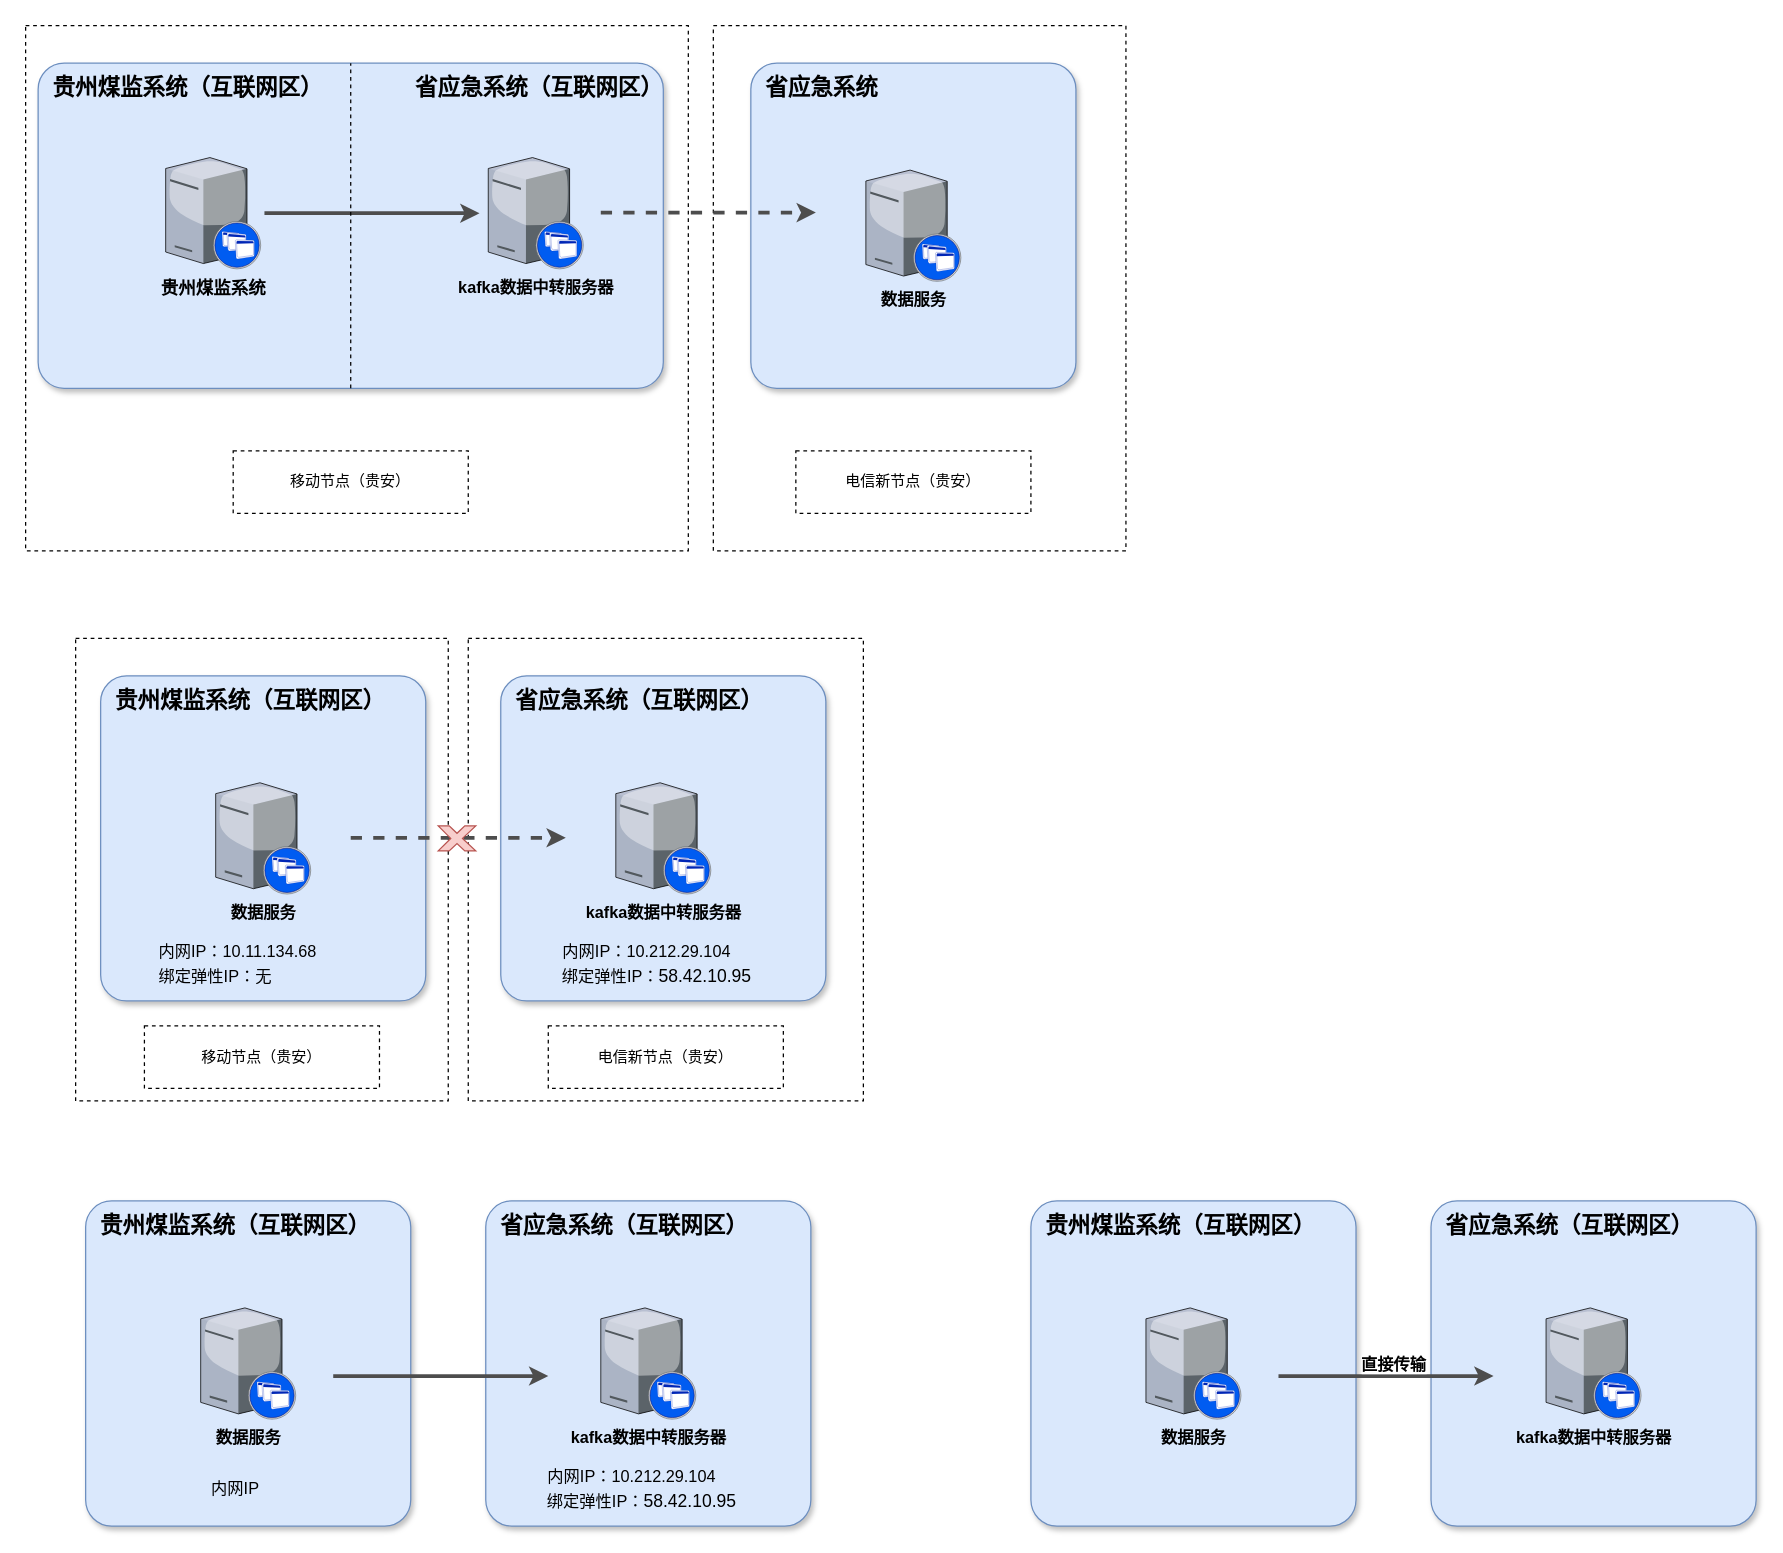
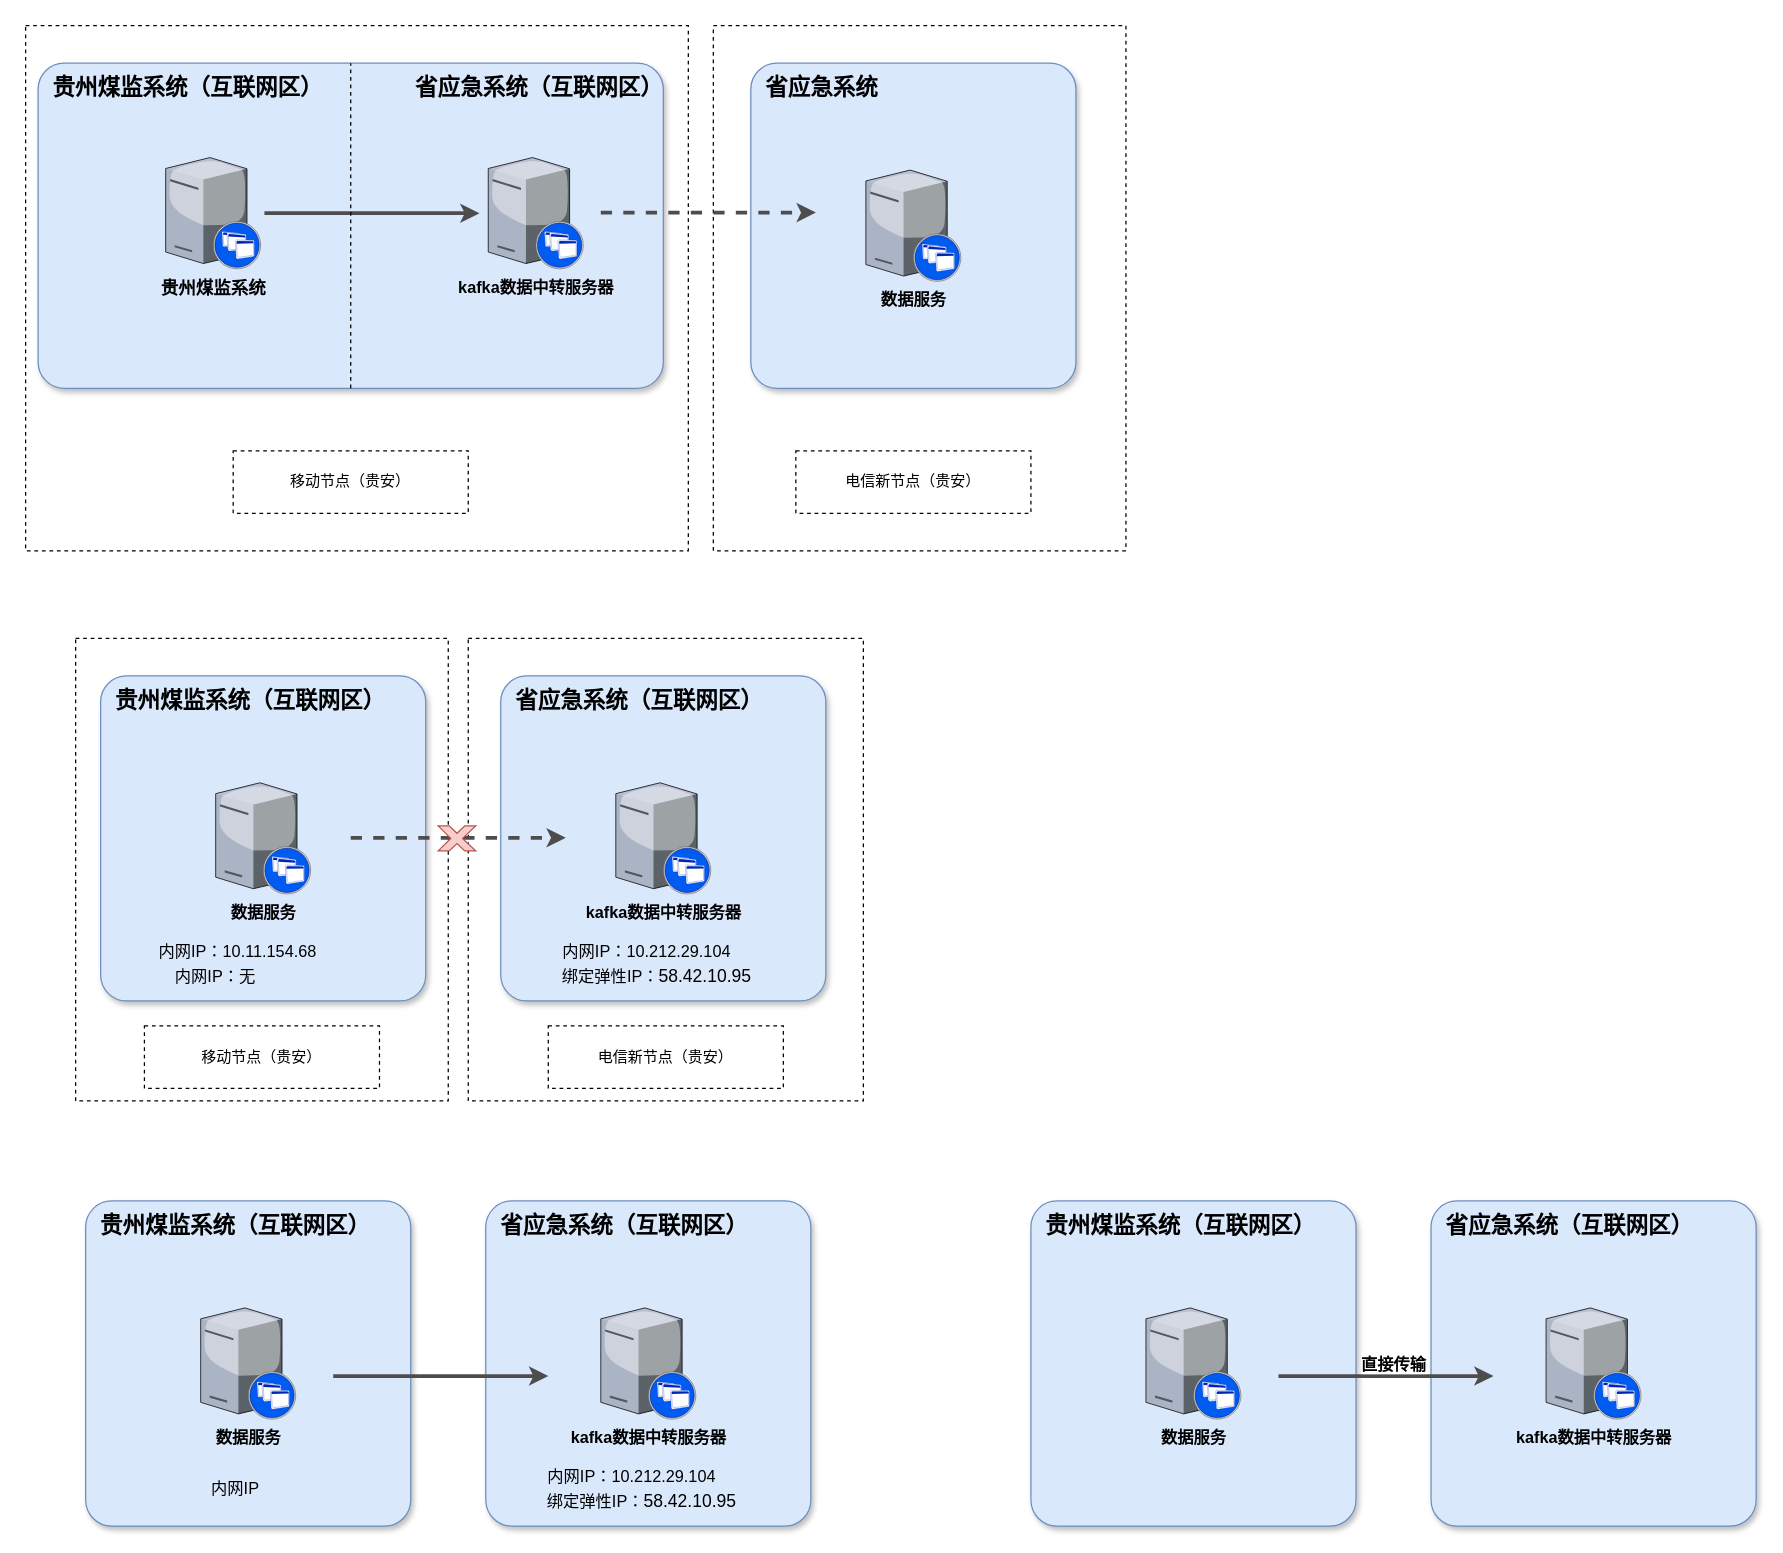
(224, 951) -> (224, 951)
(216, 976) -> (216, 976)
